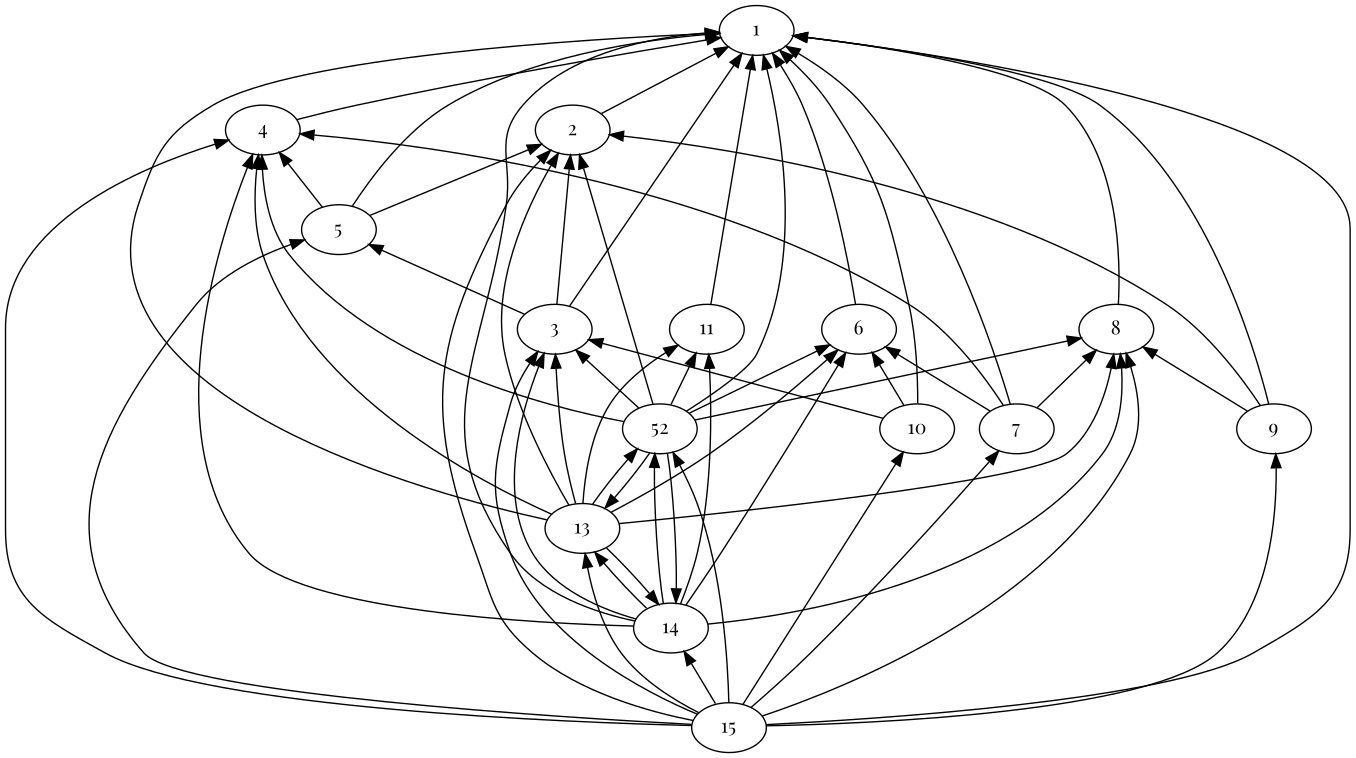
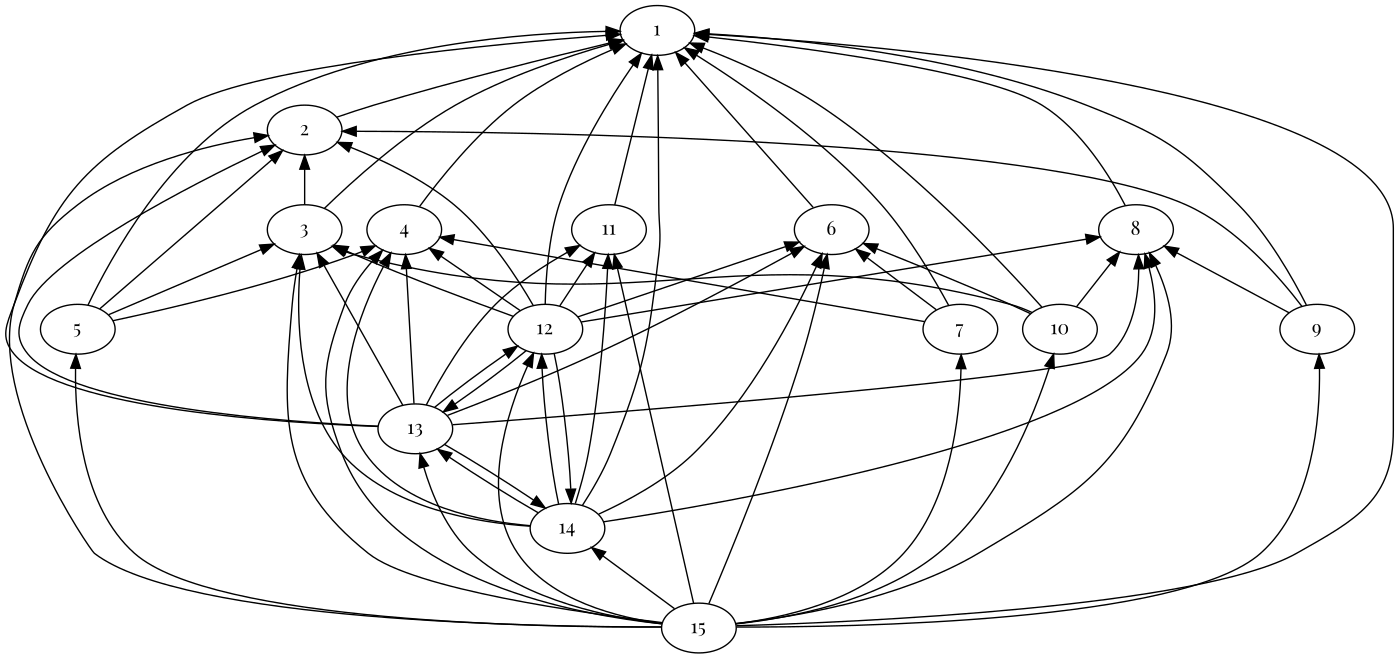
(453, 282) -> (185, 282)
(1062, 384) -> (1094, 285)
(660, 429) -> (545, 329)
none -> (656, 436)
none -> (774, 438)
